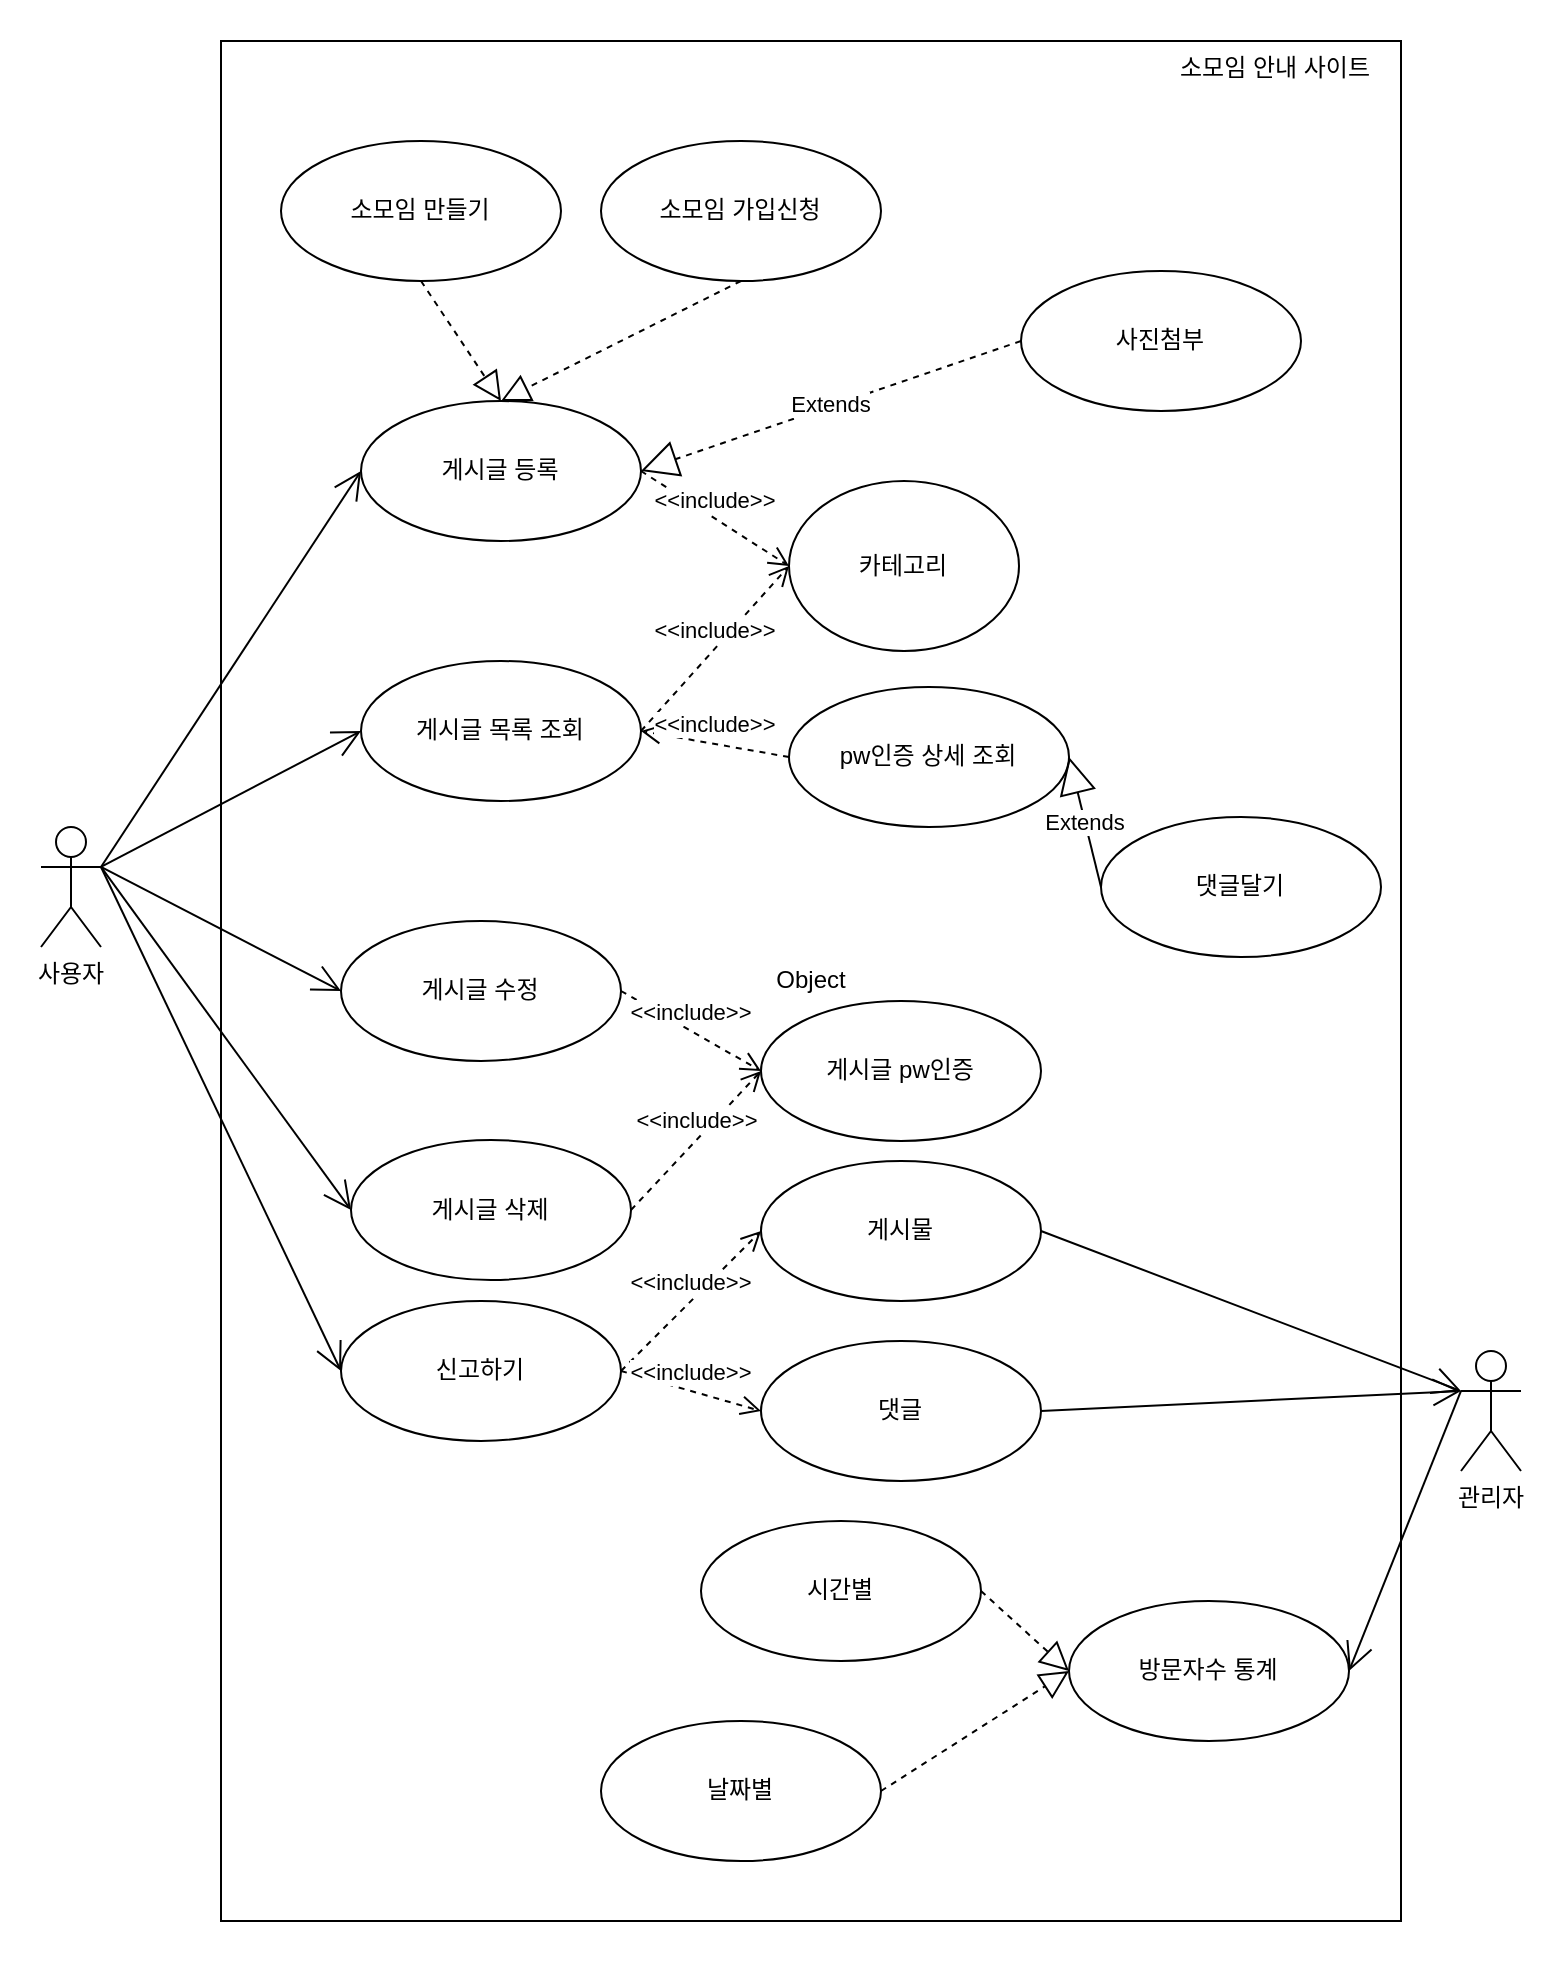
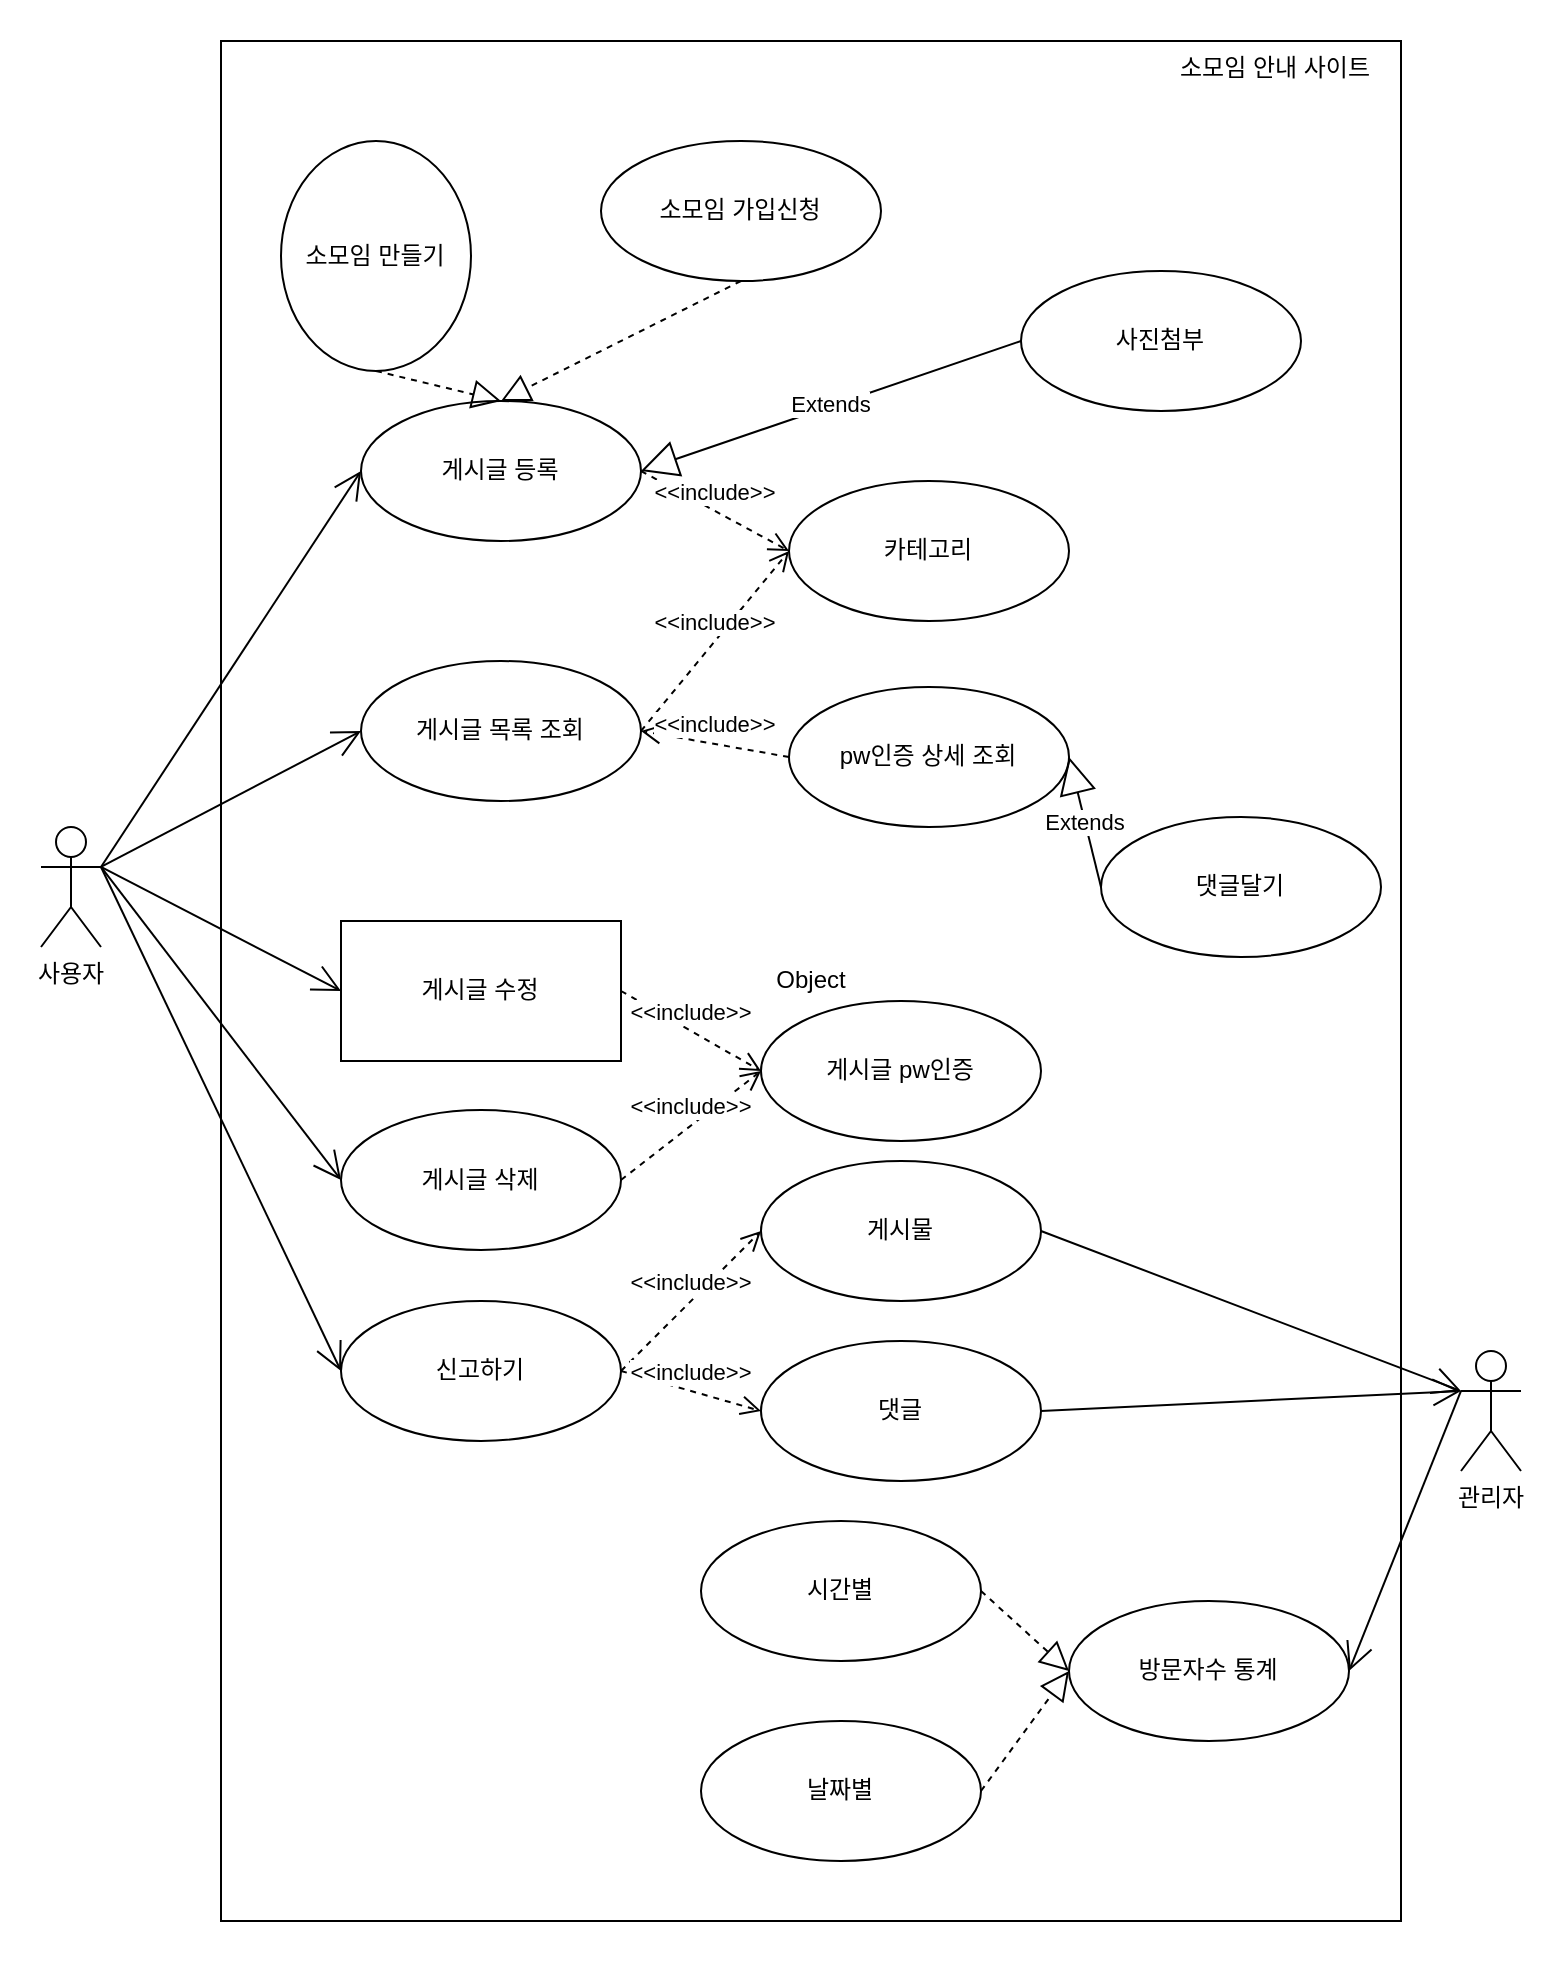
(421, 211) -> (376, 256)
(944, 367) -> (944, 367)
(904, 566) -> (929, 551)
(481, 991) -> (481, 991)
(491, 1210) -> (481, 1180)
(741, 1791) -> (841, 1791)
